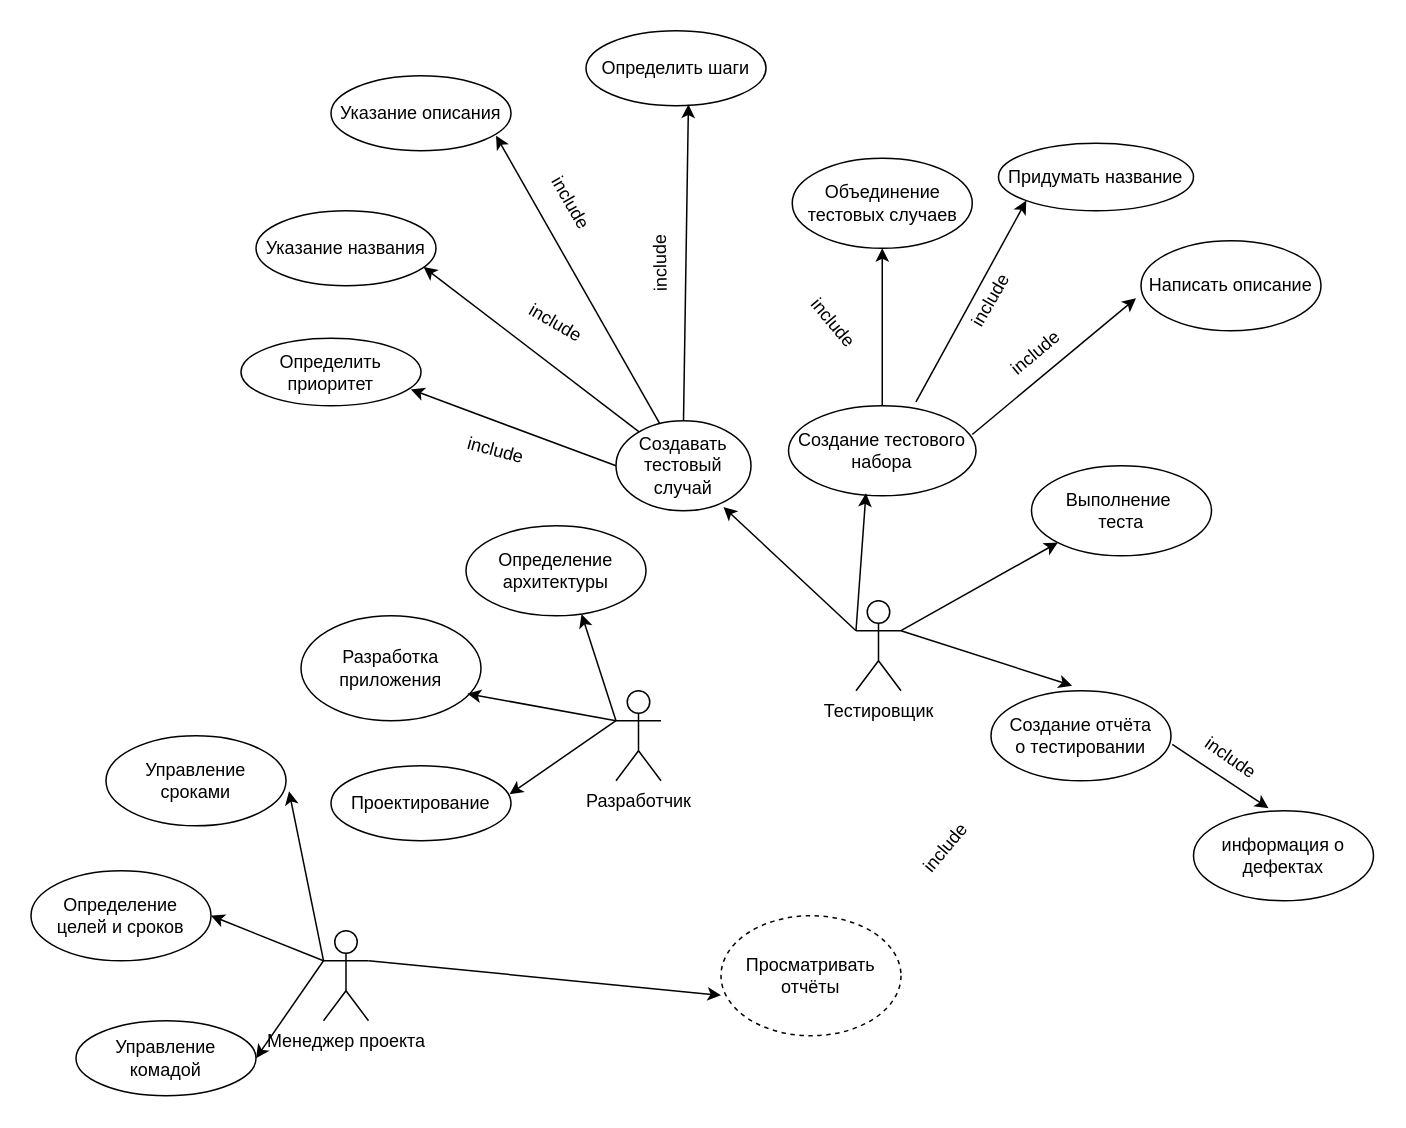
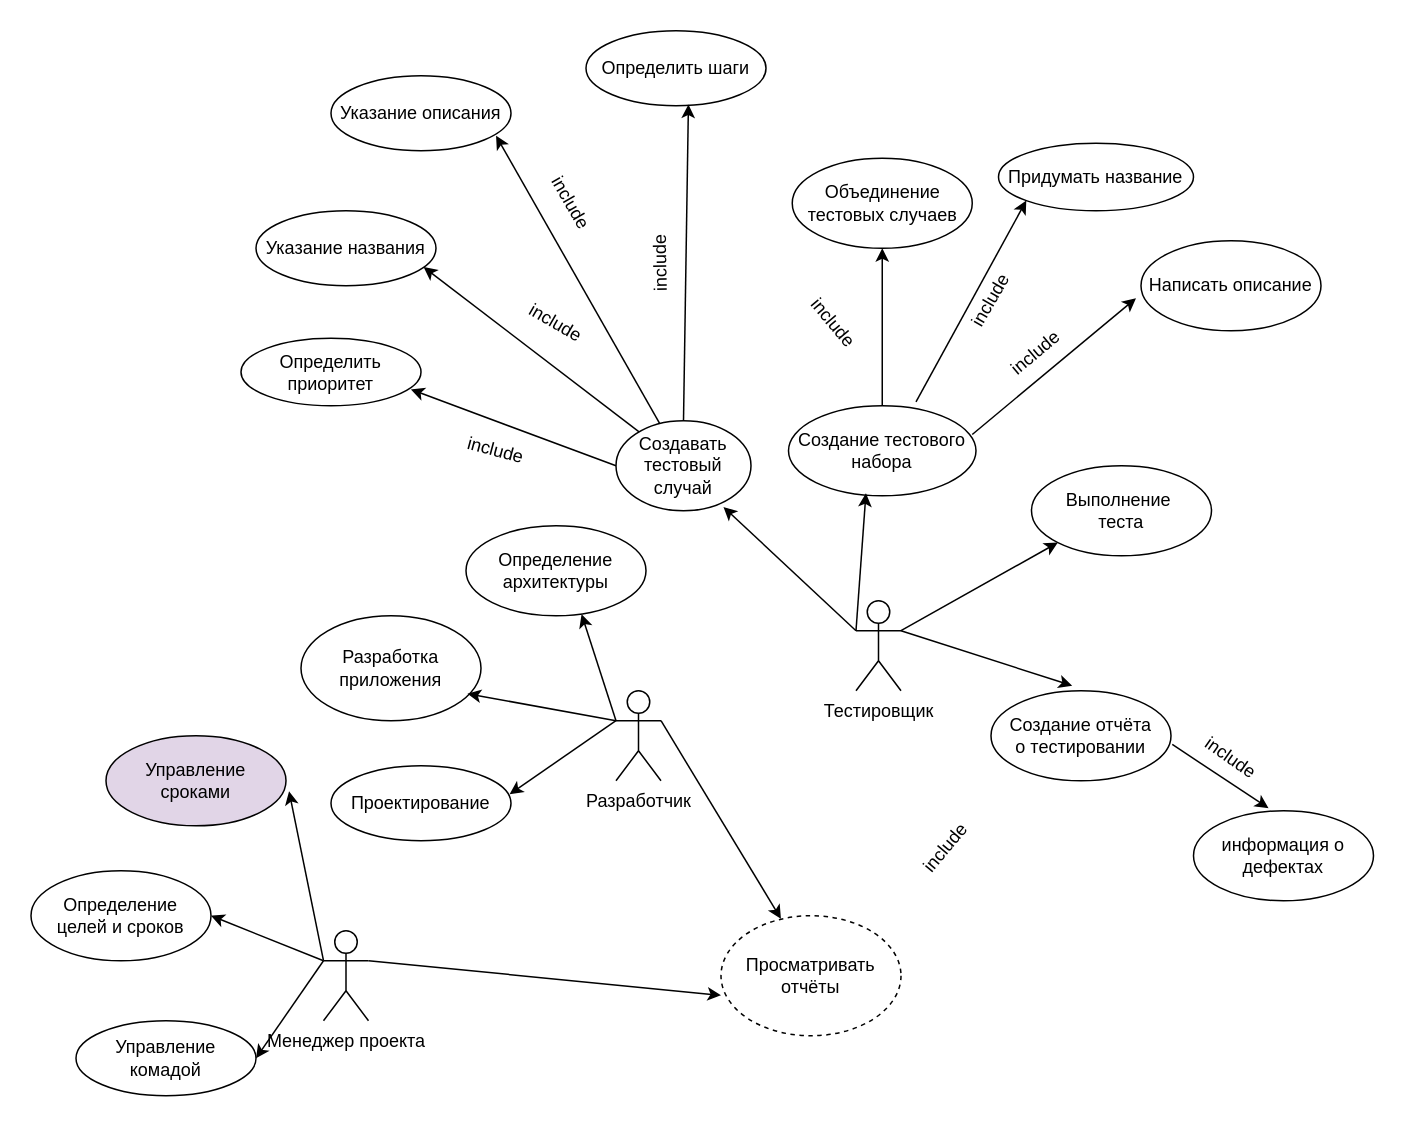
(196, 781) -> (196, 781)
none -> (719, 816)
